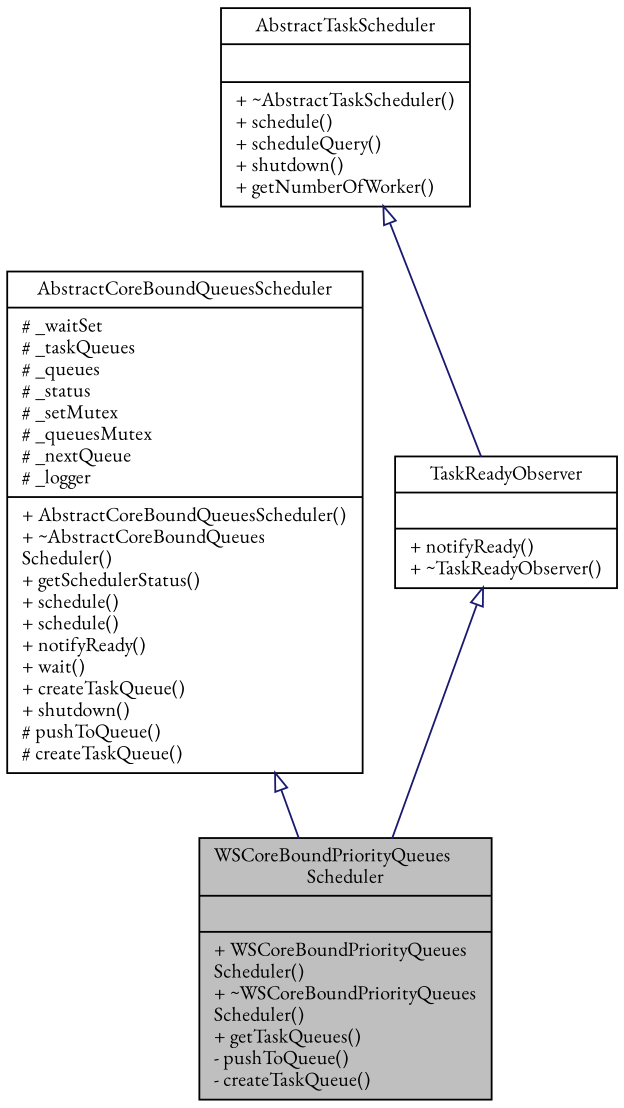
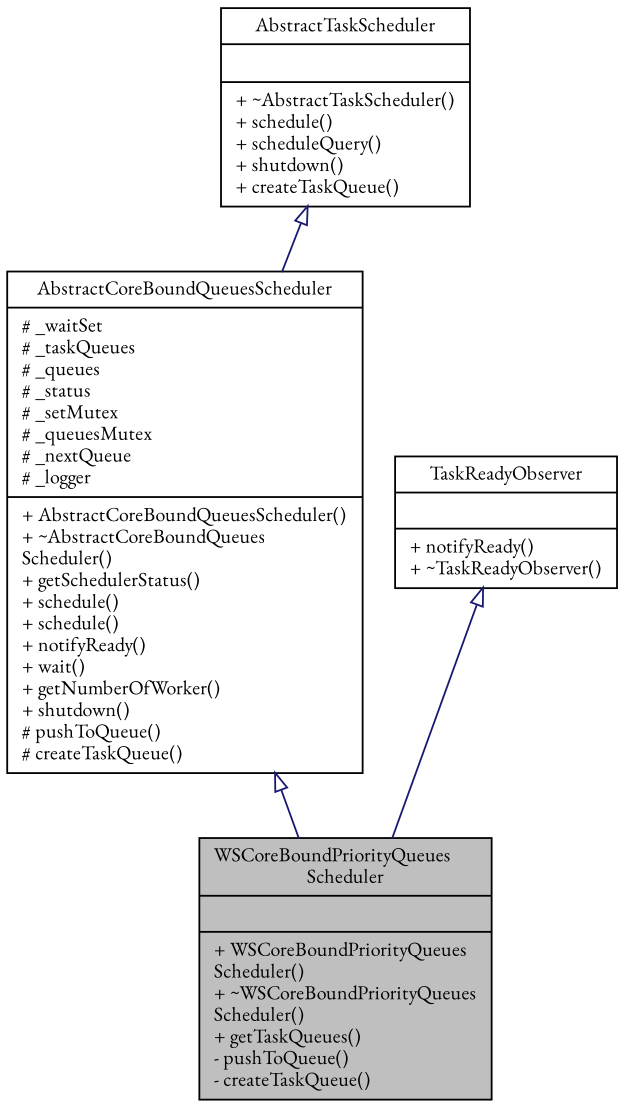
(336, 187) -> (318, 187)
(436, 340) -> (291, 248)
(104, 688) -> (122, 688)
